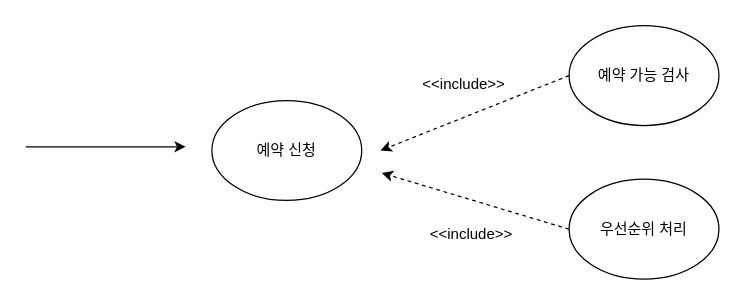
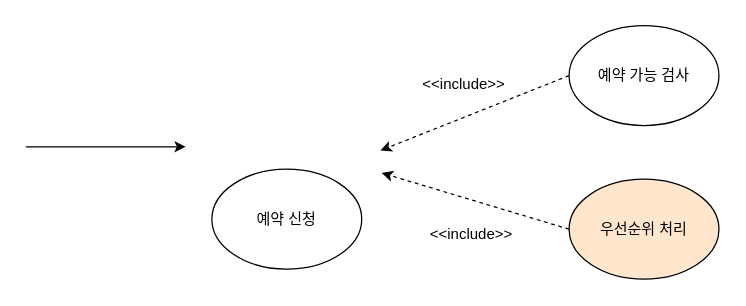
(287, 151) -> (287, 219)
(644, 229) -> (644, 229)
